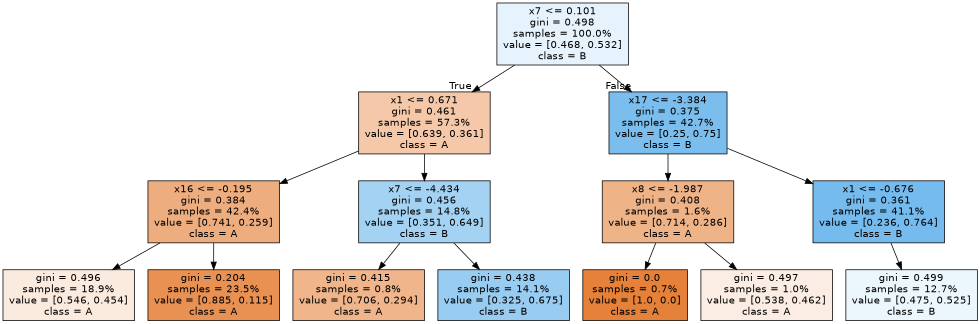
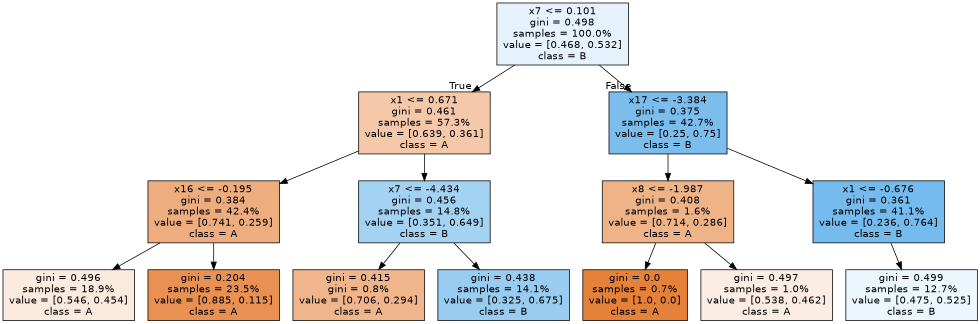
(359, 295) -> (359, 295)
